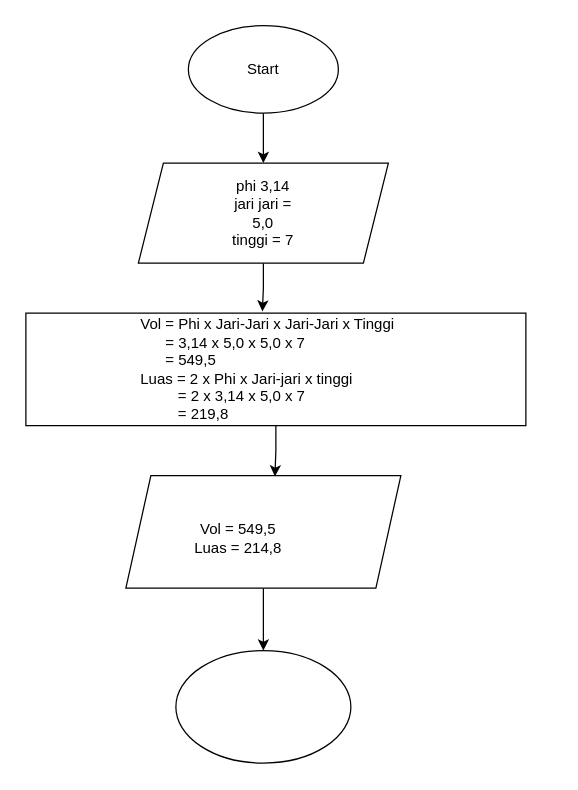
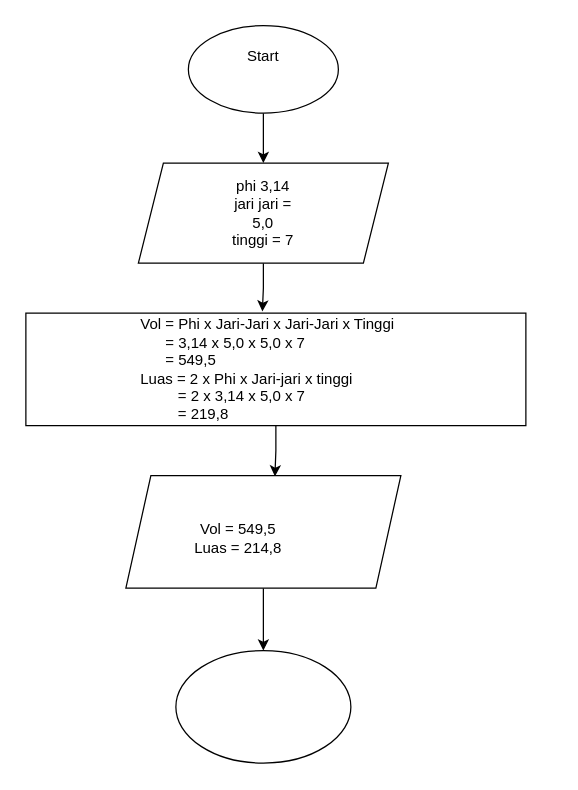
(263, 69) -> (263, 57)
